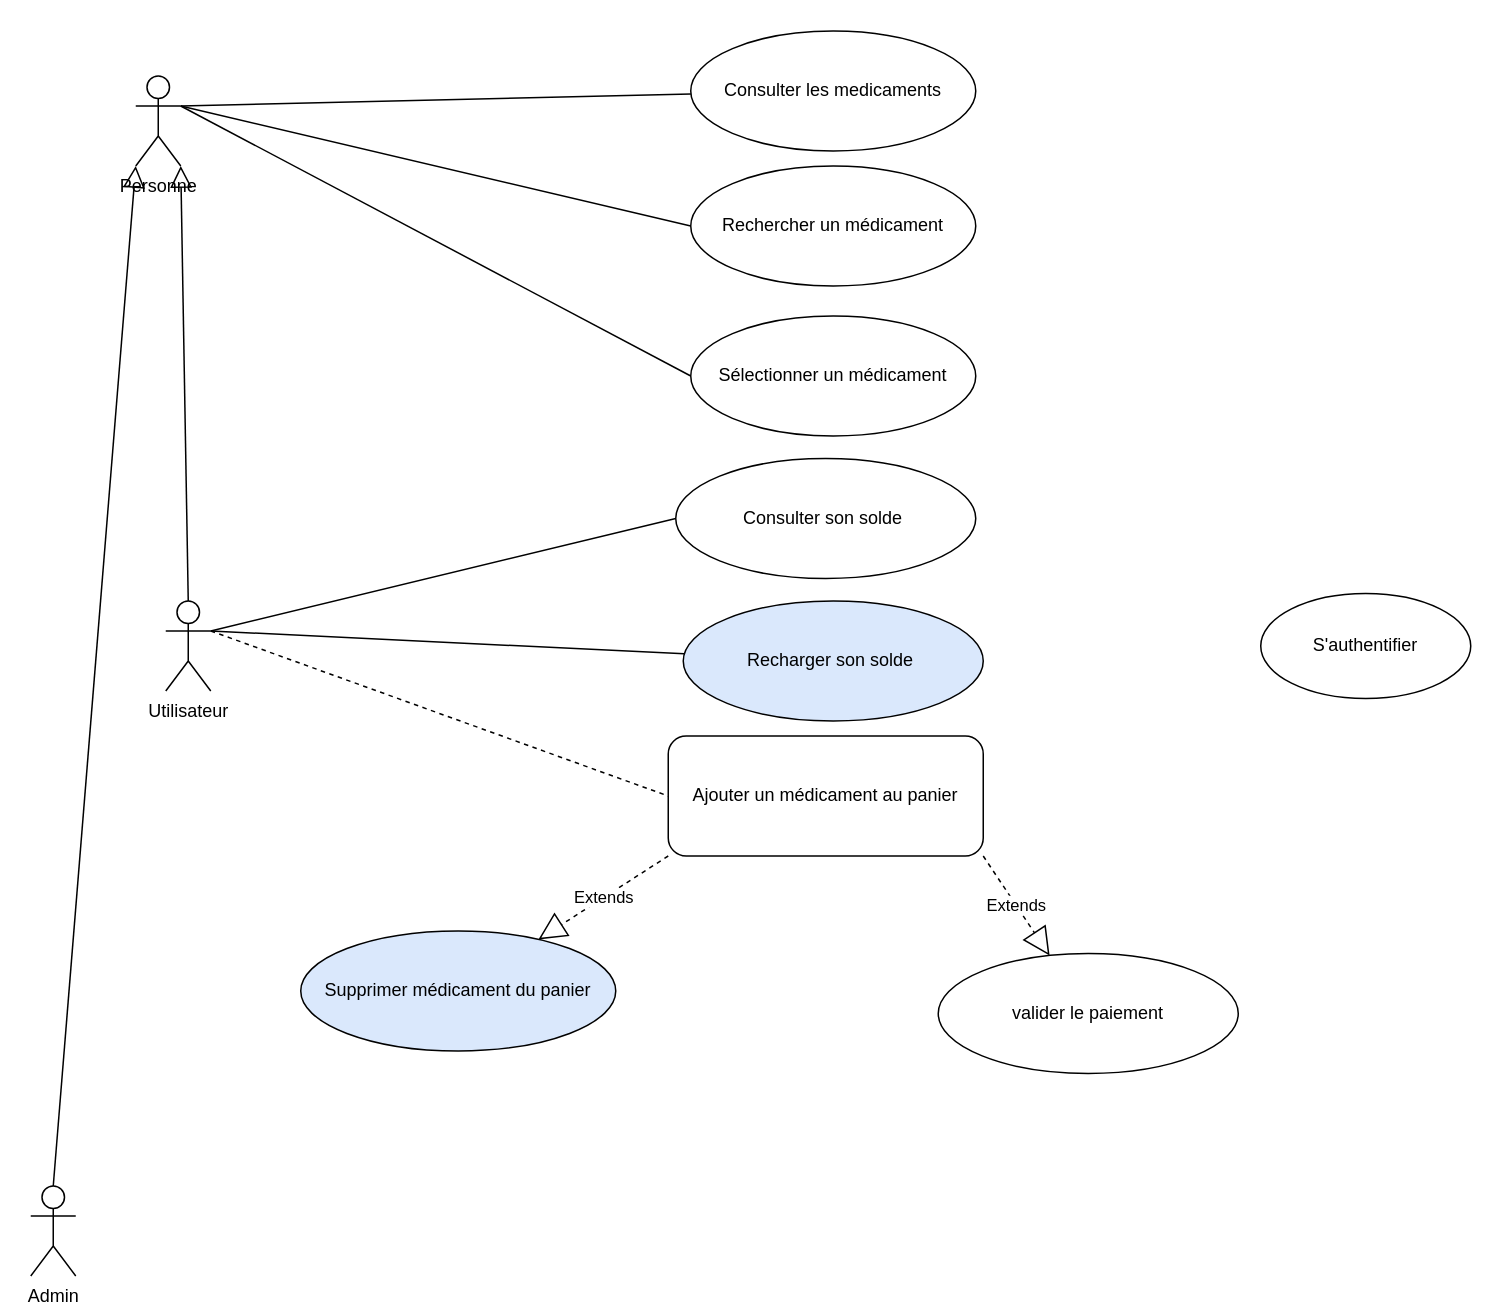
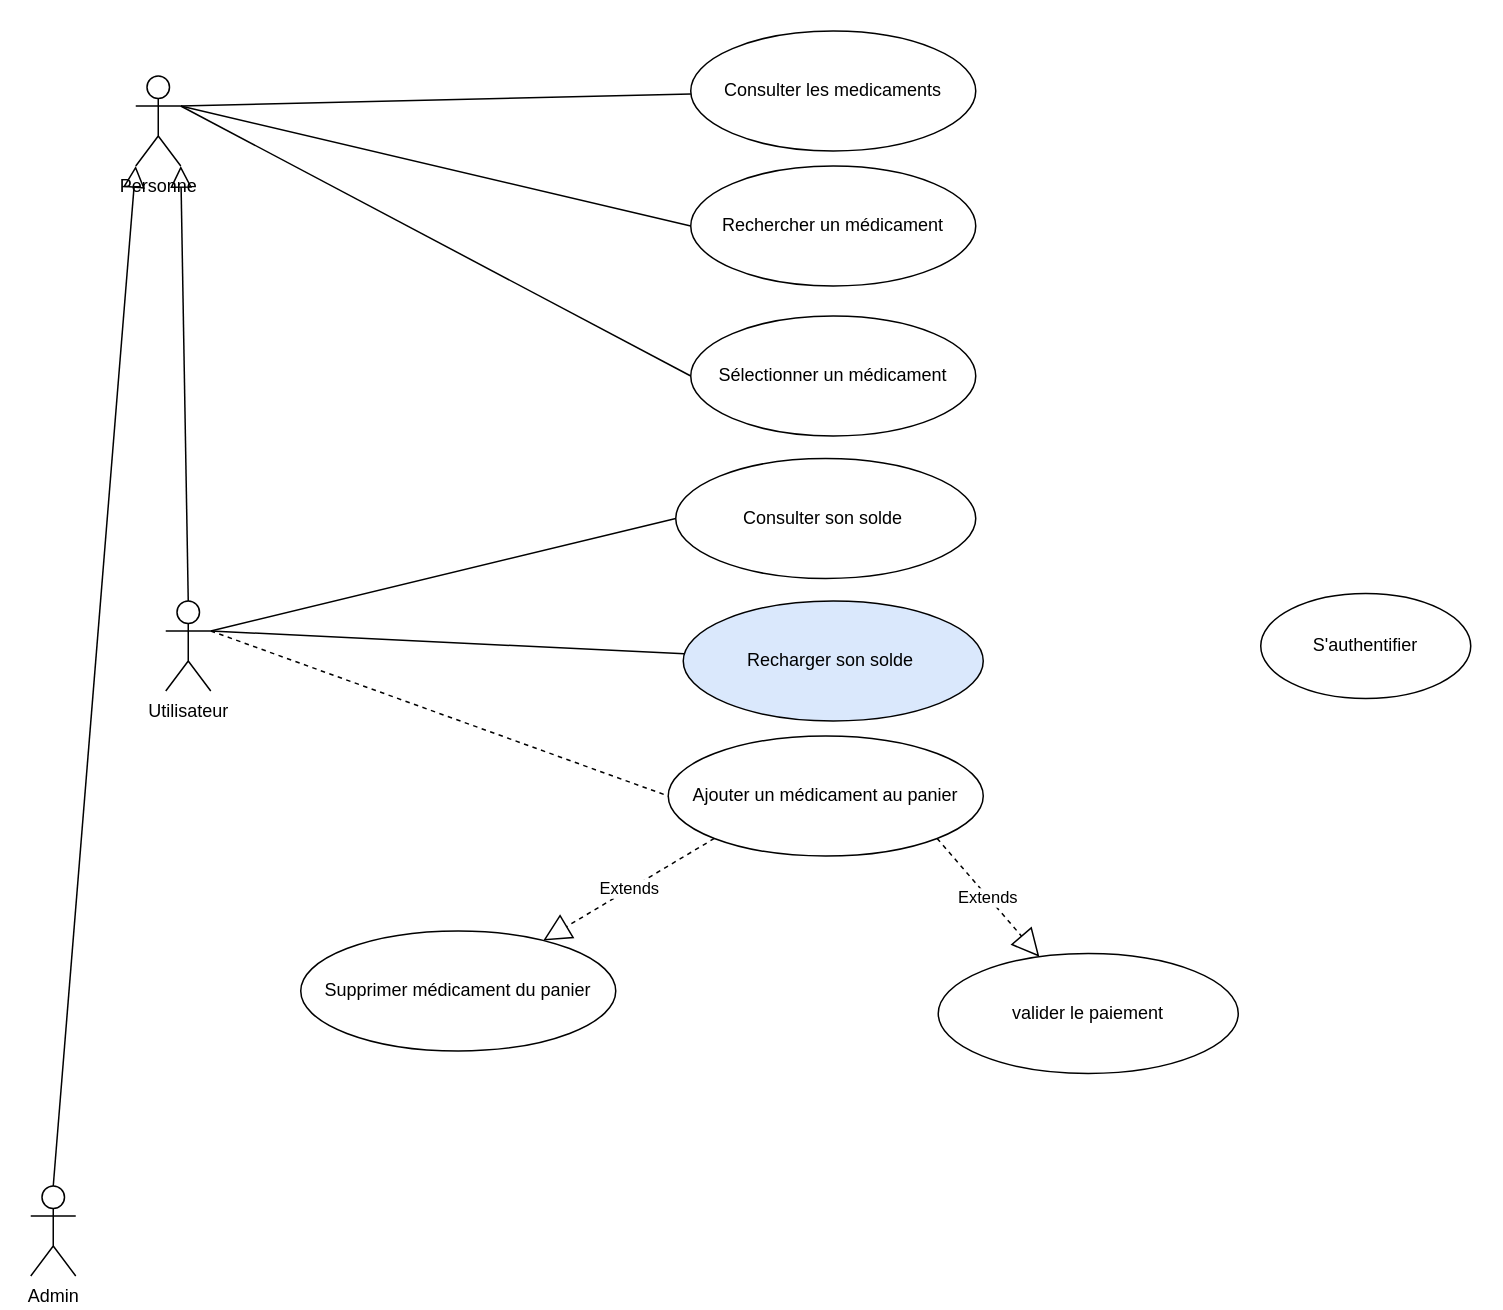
(826, 796) -> (826, 796)
(458, 991) -> (458, 991)
